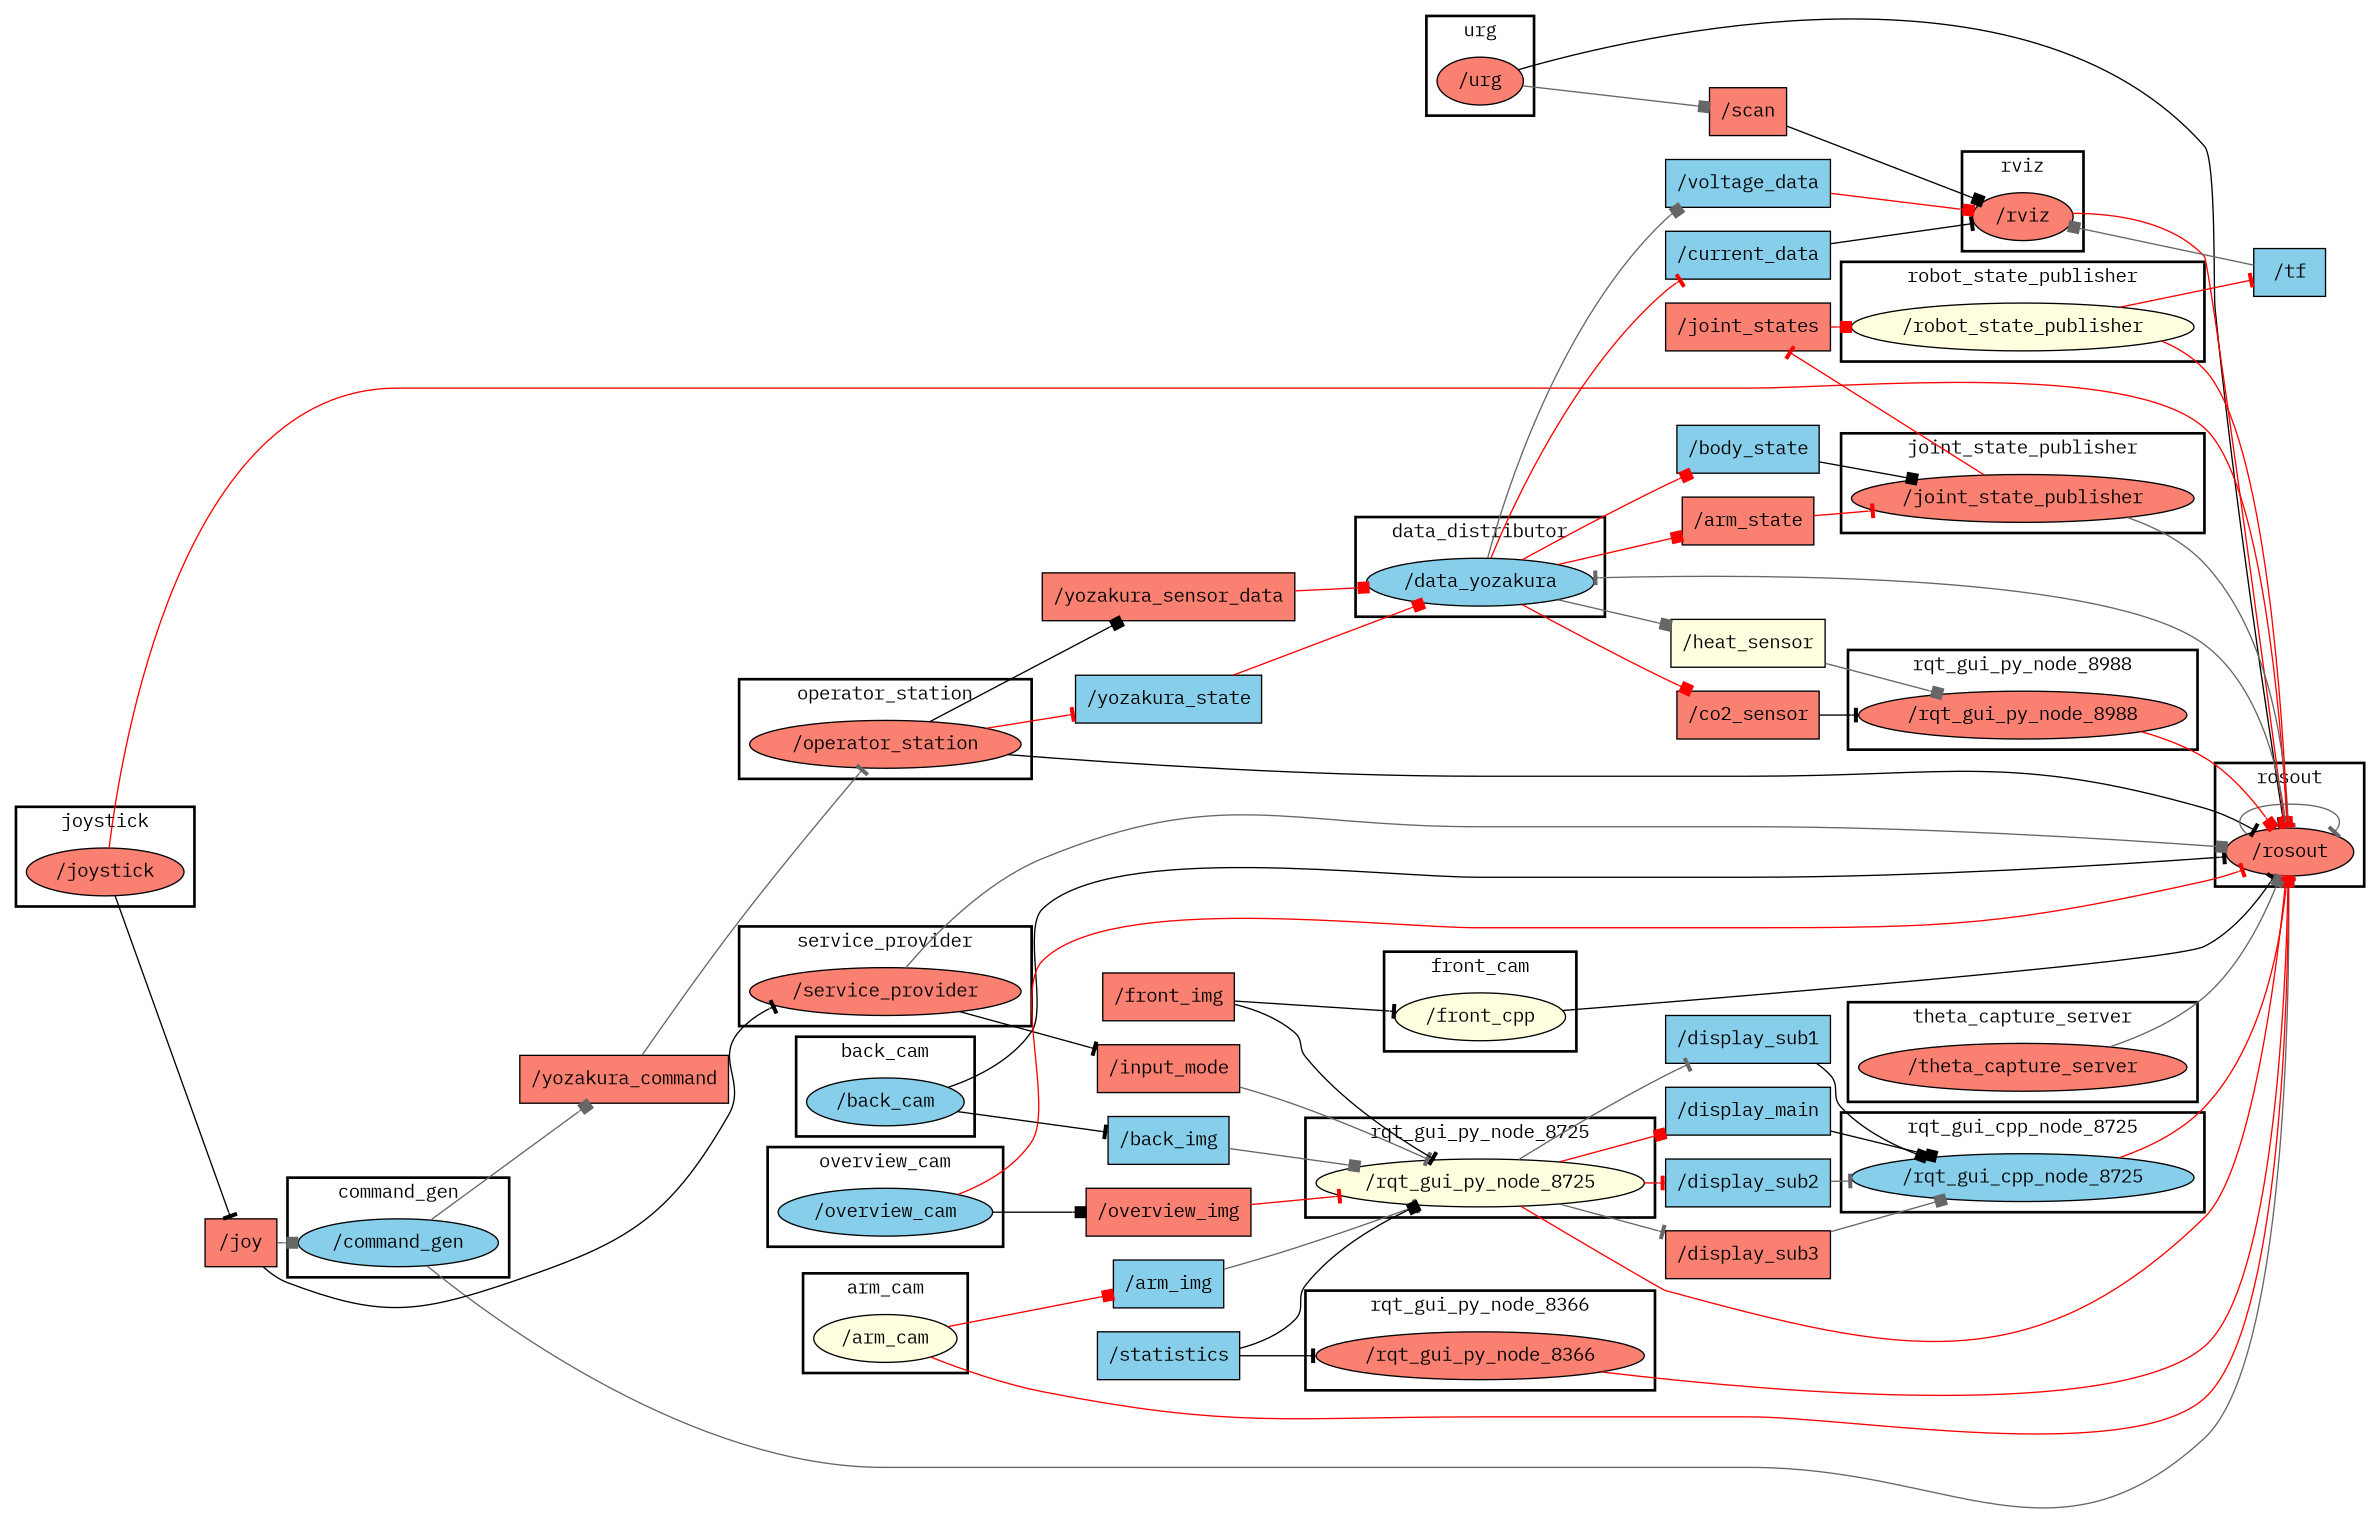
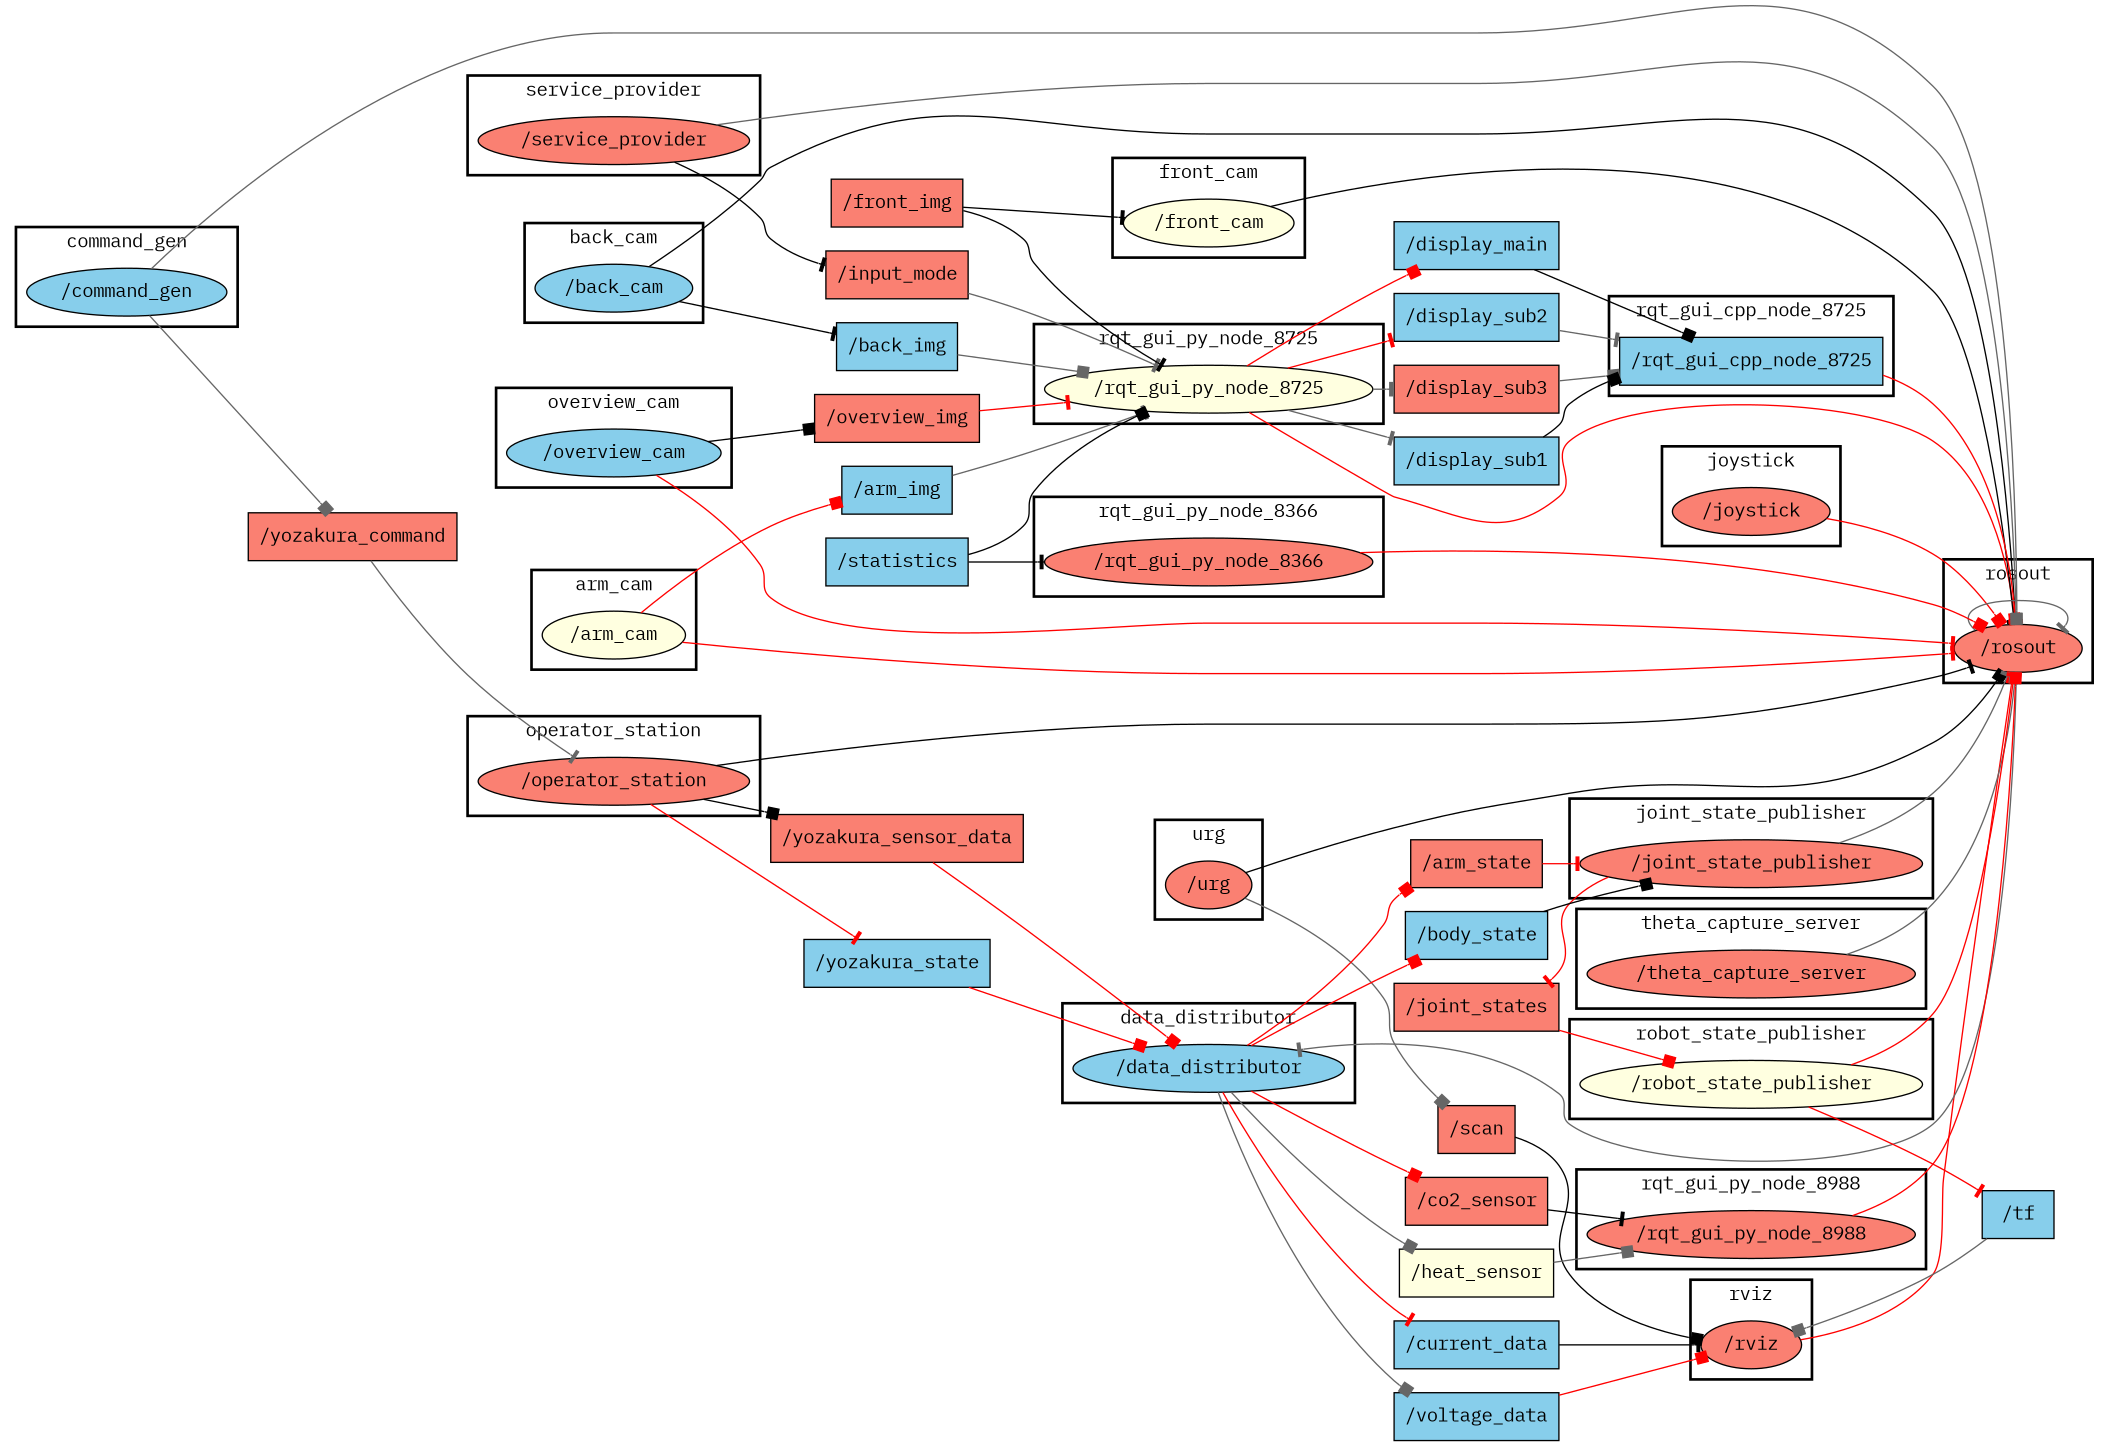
(1480, 582) -> (1209, 1068)
(1480, 1017) -> (1209, 223)
(2023, 1178) -> (1751, 361)
(241, 1243) -> none
